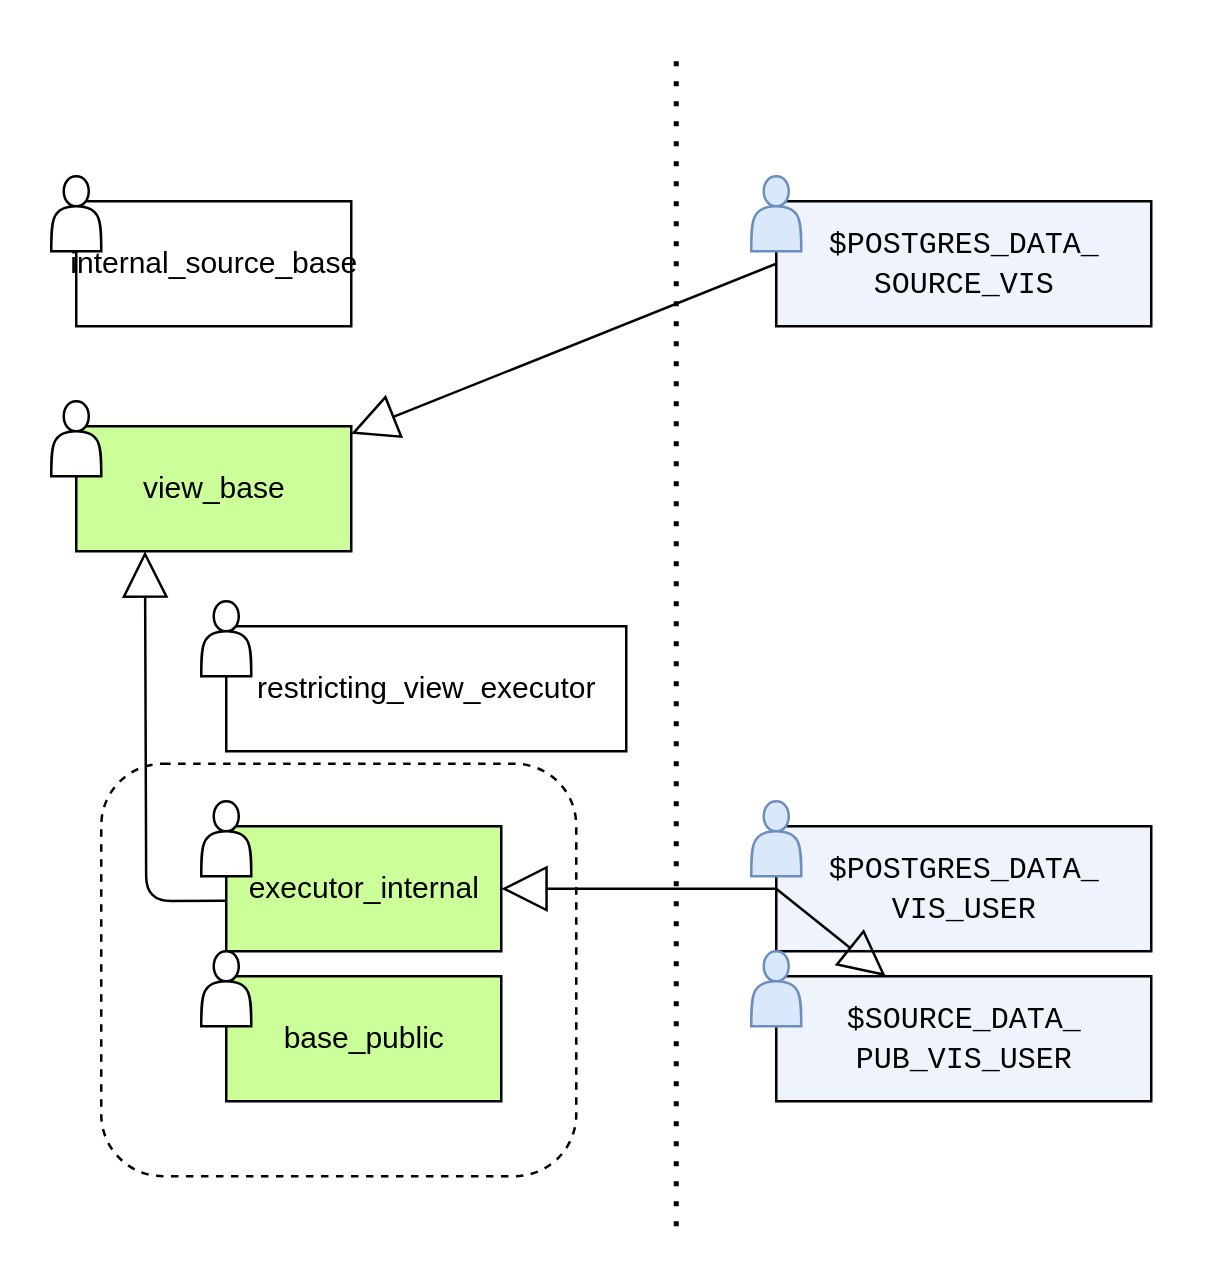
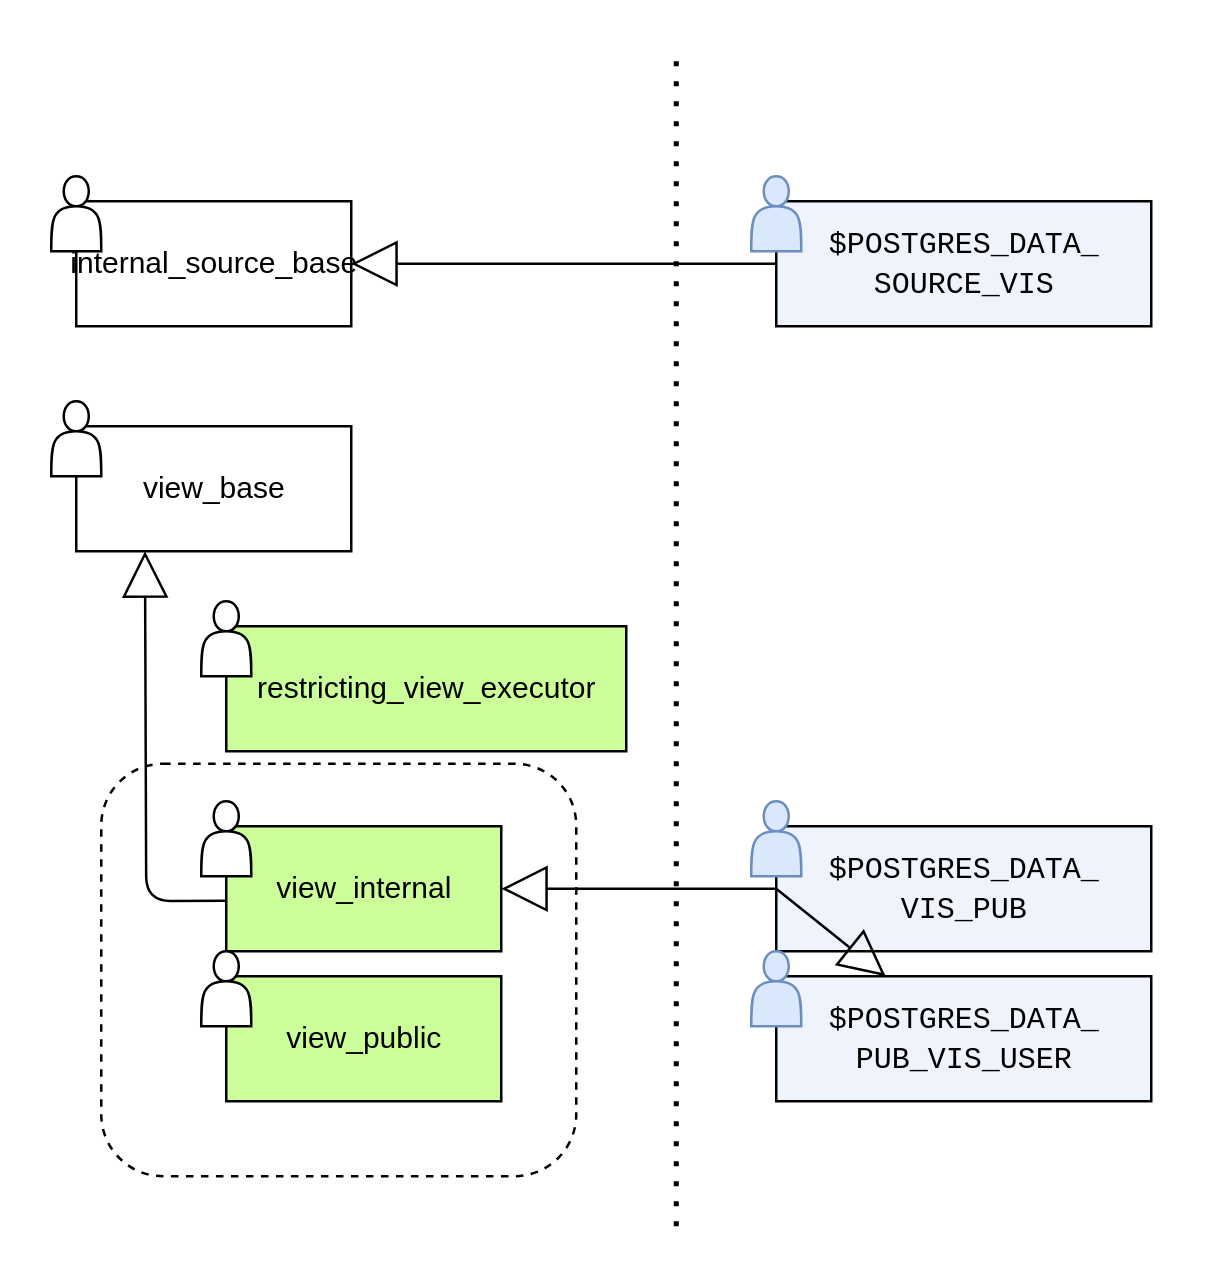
(533, 361) -> (534, 264)
(214, 489) -> (214, 489)
(426, 689) -> (426, 689)
(365, 889) -> (365, 889)
(965, 889) -> (965, 889)
(365, 1039) -> (365, 1039)
(965, 1039) -> (965, 1039)
